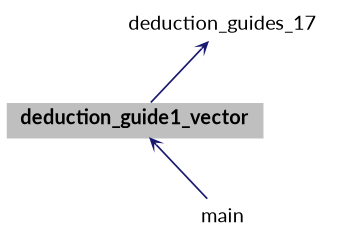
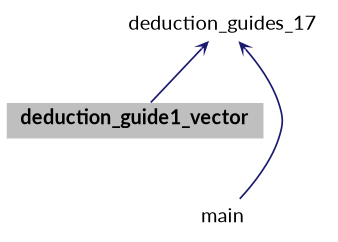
(182, 172) -> (282, 125)
